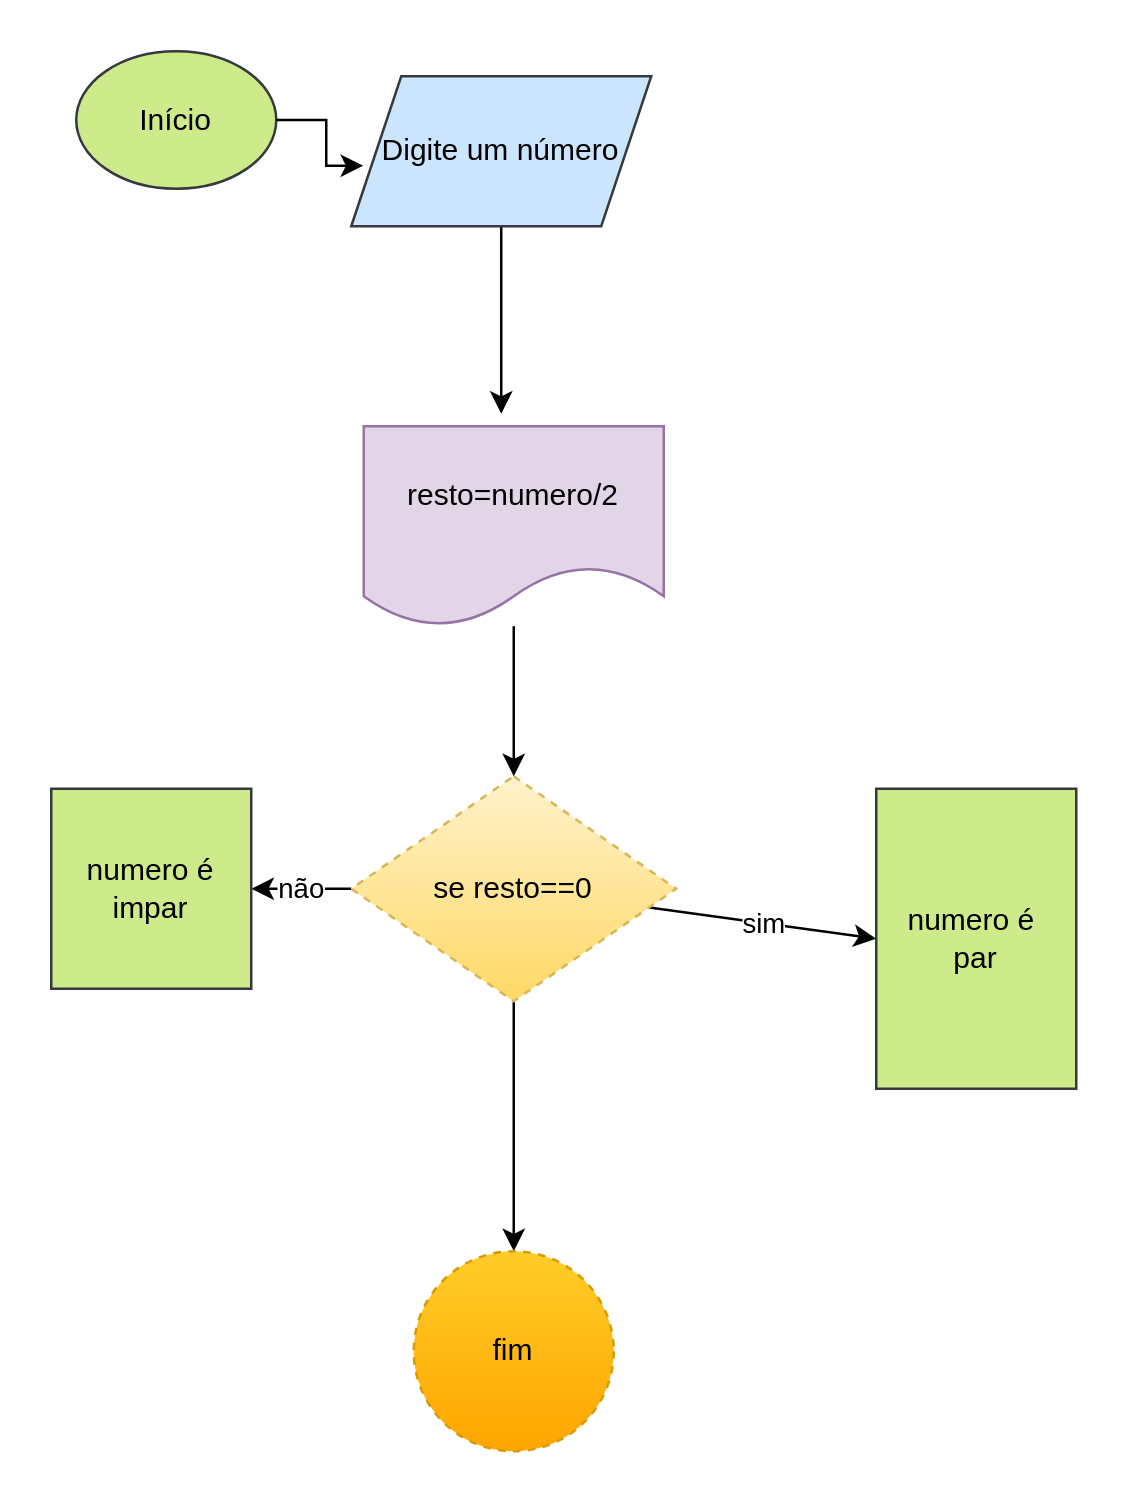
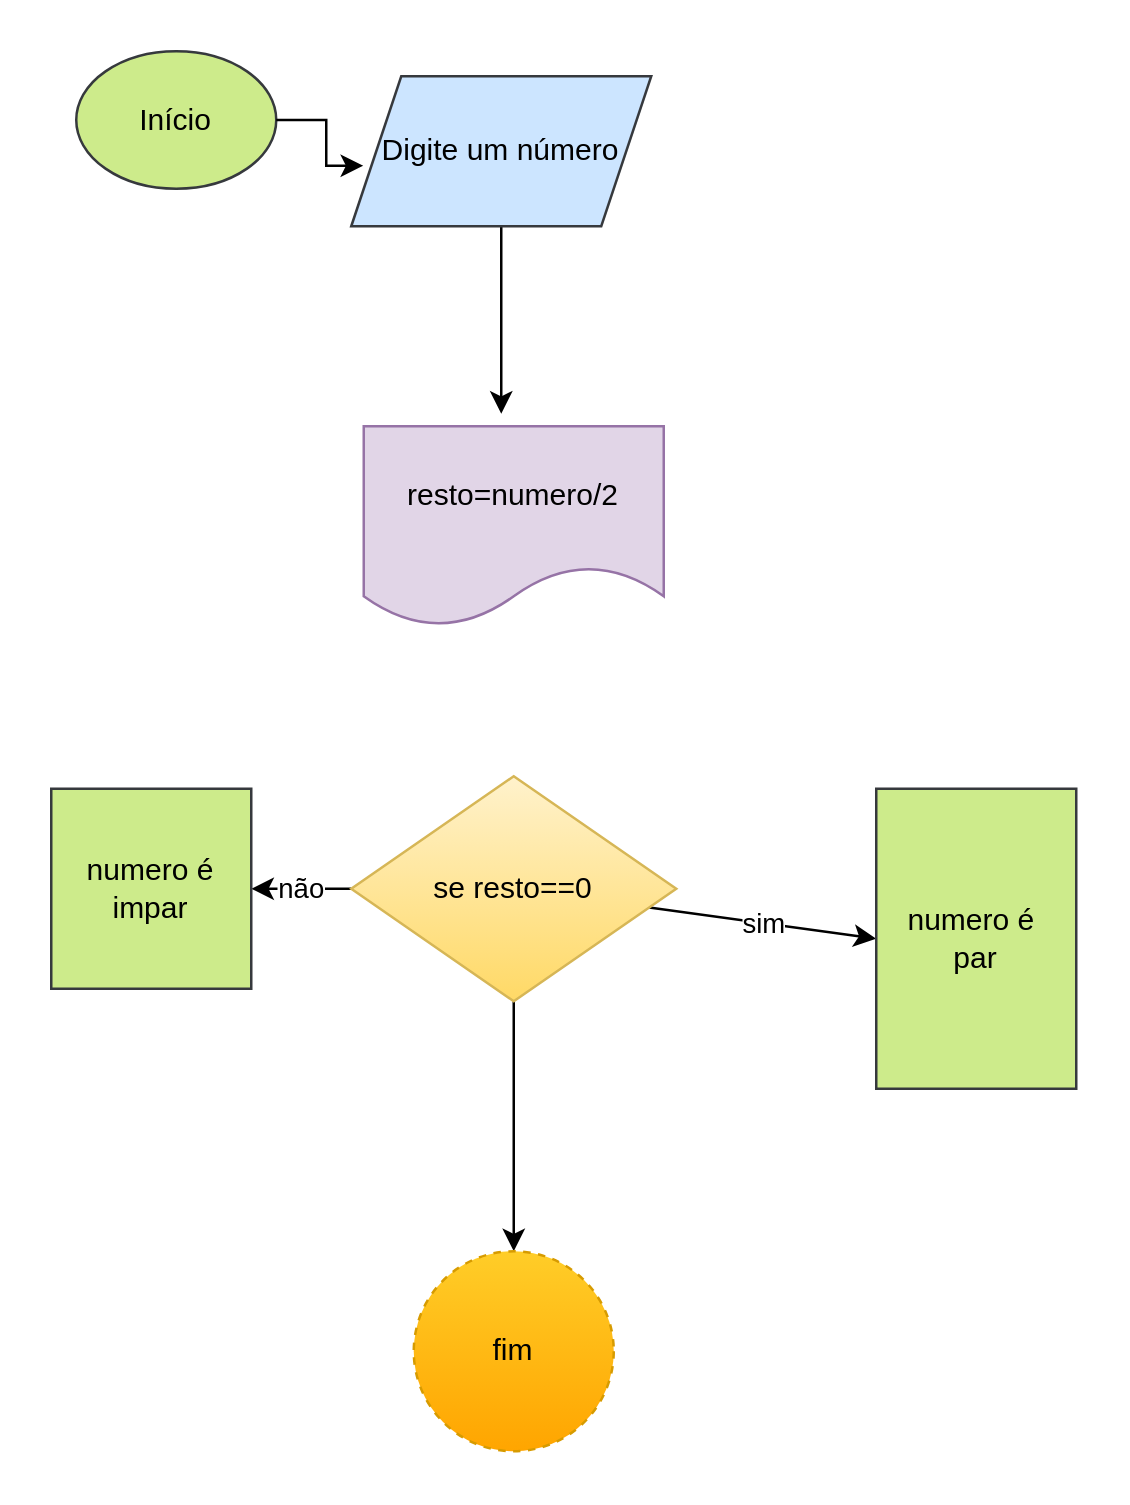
(514, 693) -> none
(514, 889) -> (514, 889)
